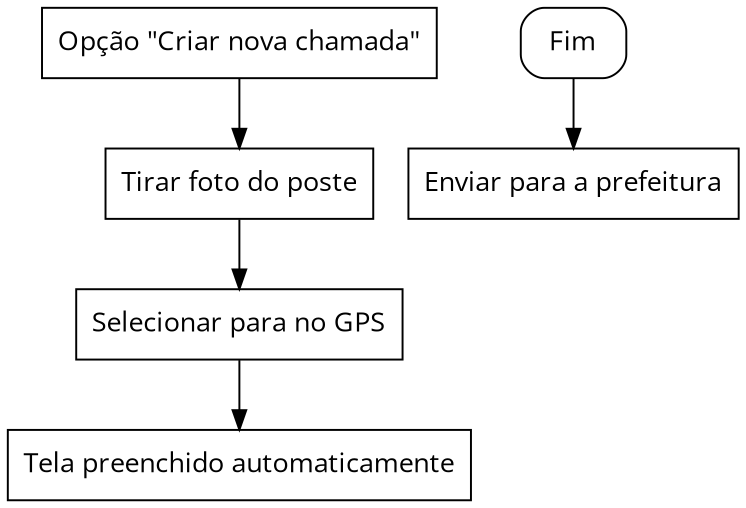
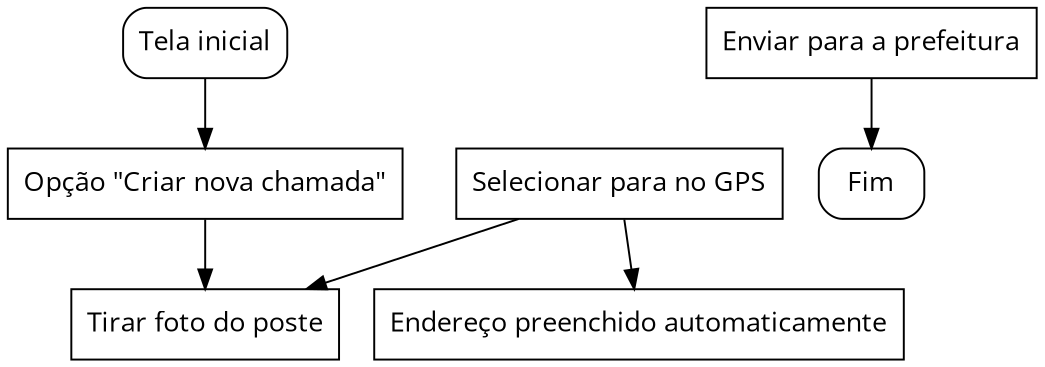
none -> (205, 43)
(574, 104) -> (872, 104)
(239, 244) -> (422, 251)
(239, 465) -> (639, 324)
